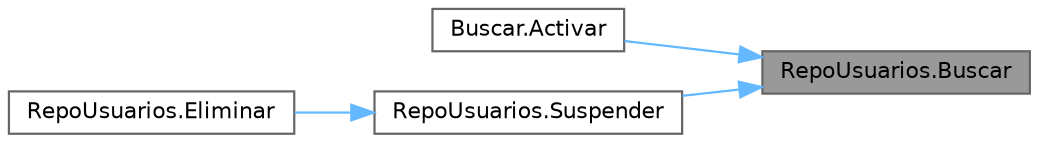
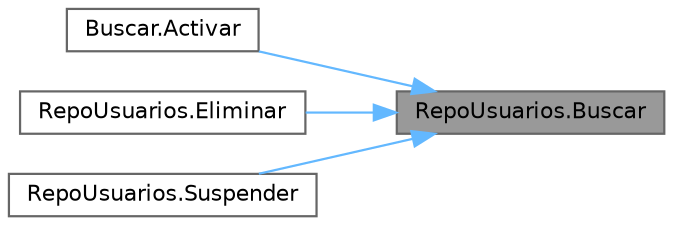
(323, 113) -> (340, 113)
